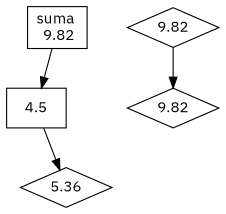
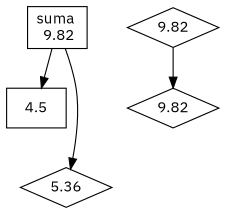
(50, 144) -> (77, 103)
